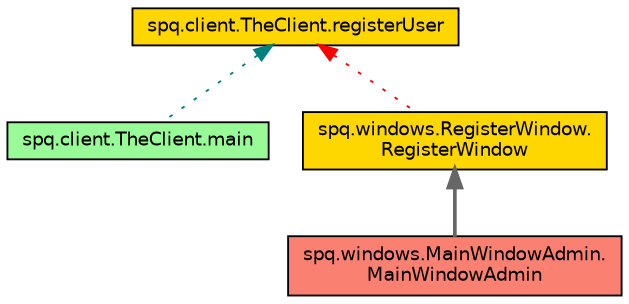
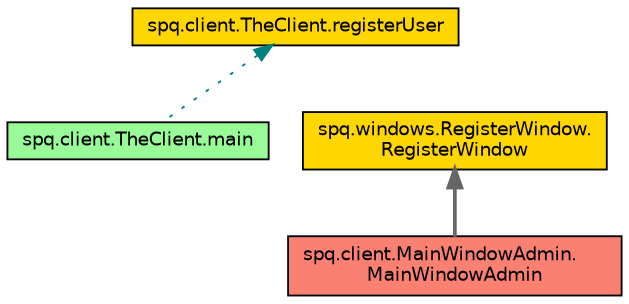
(376, 84) -> none
(455, 266) -> (455, 266)
